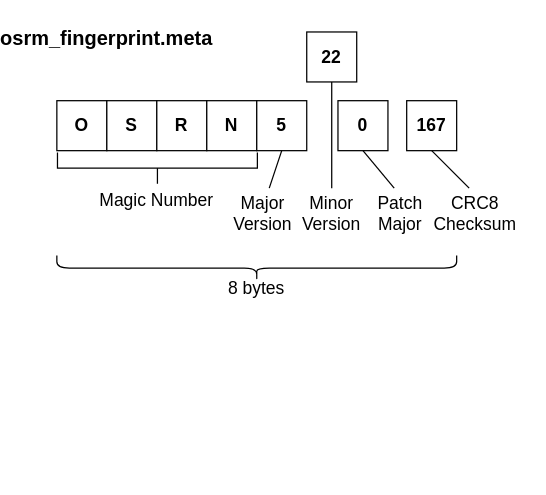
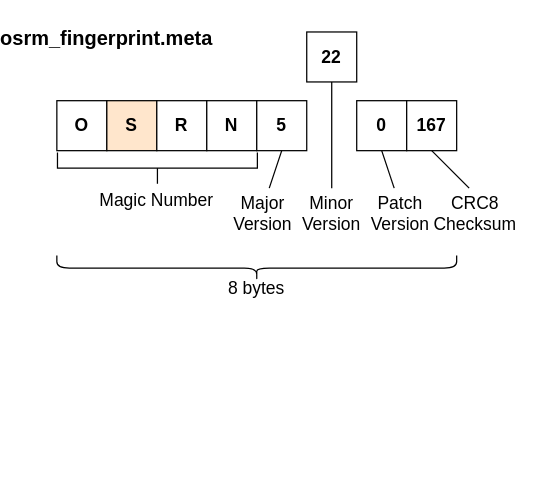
(132, 126) -> (132, 126)
(363, 126) -> (382, 126)
(401, 213) -> (401, 213)
